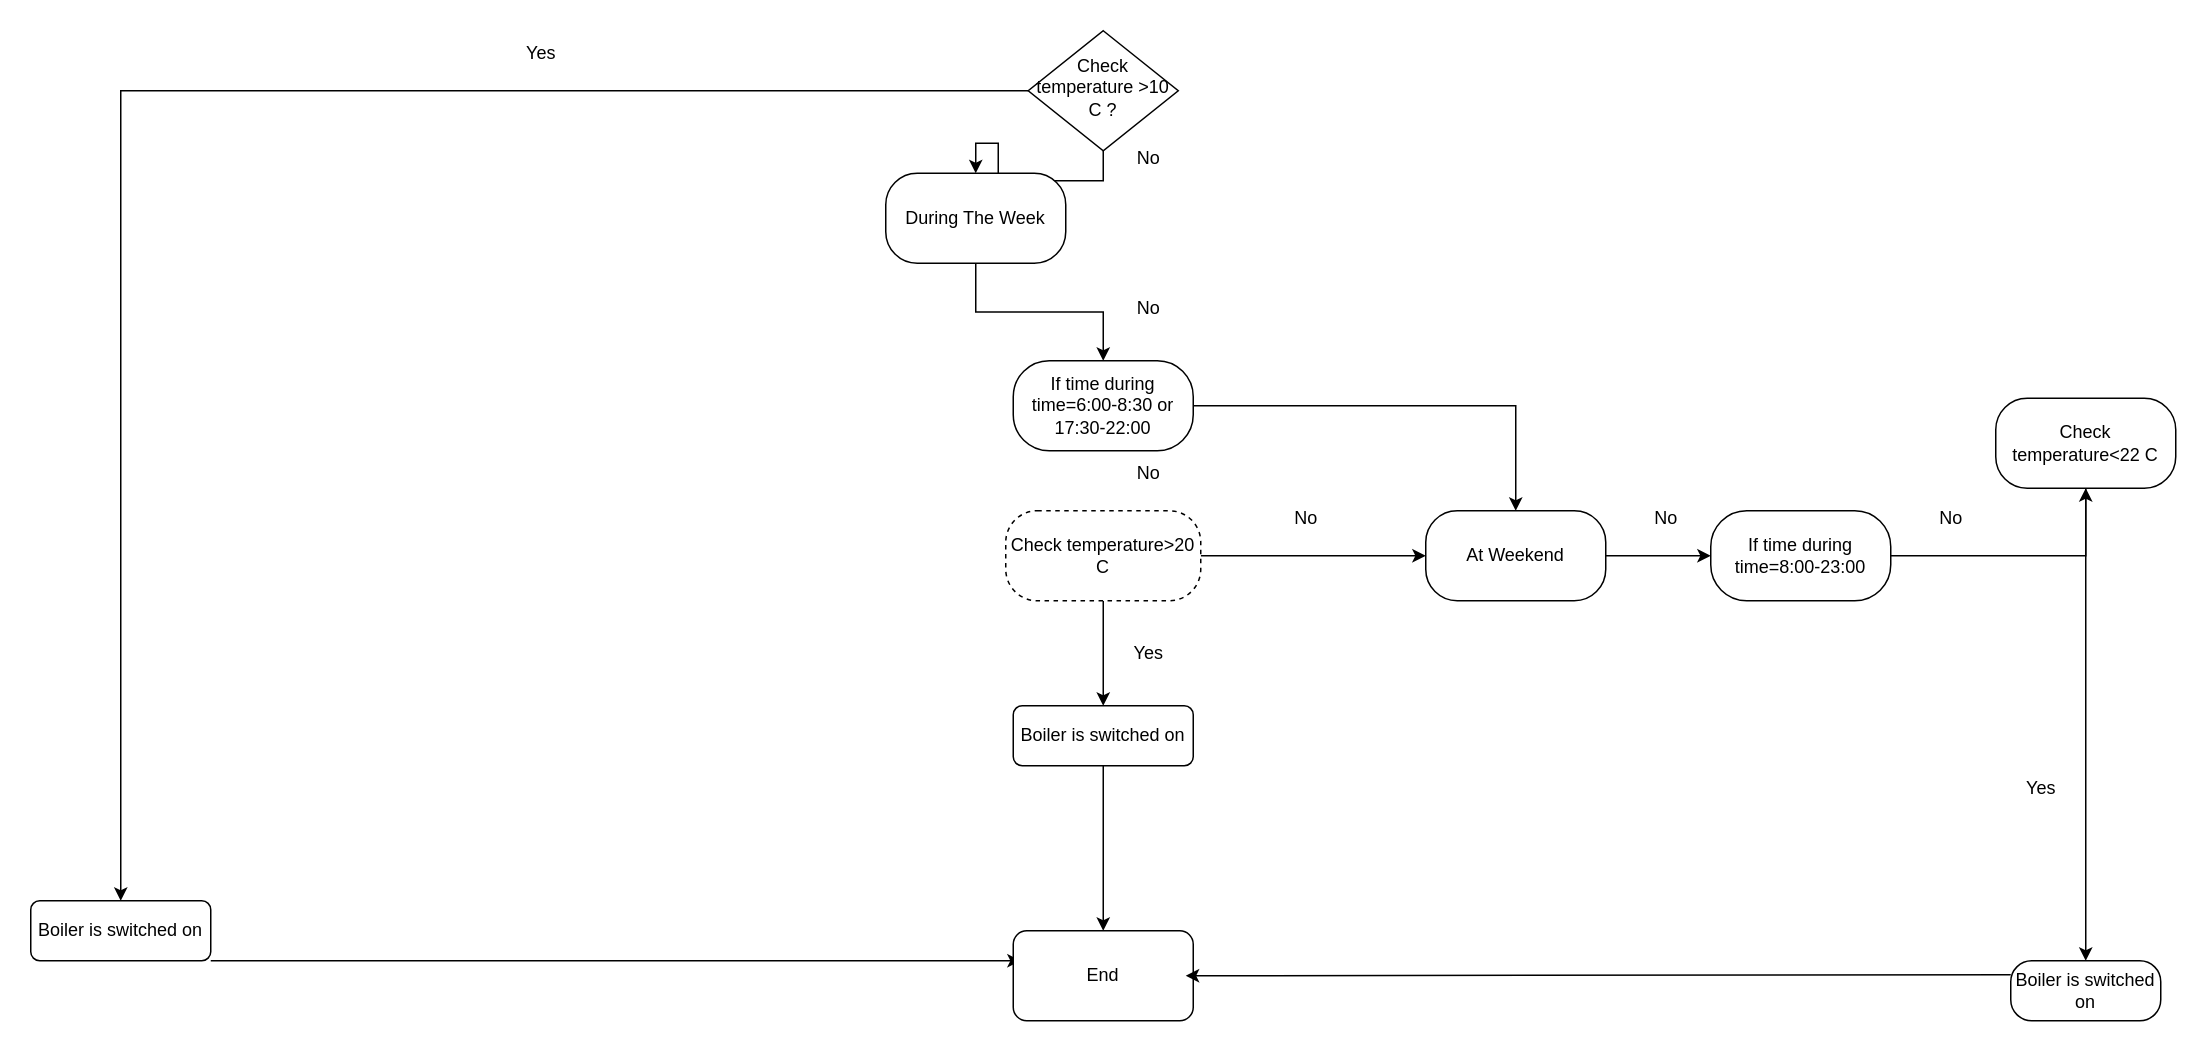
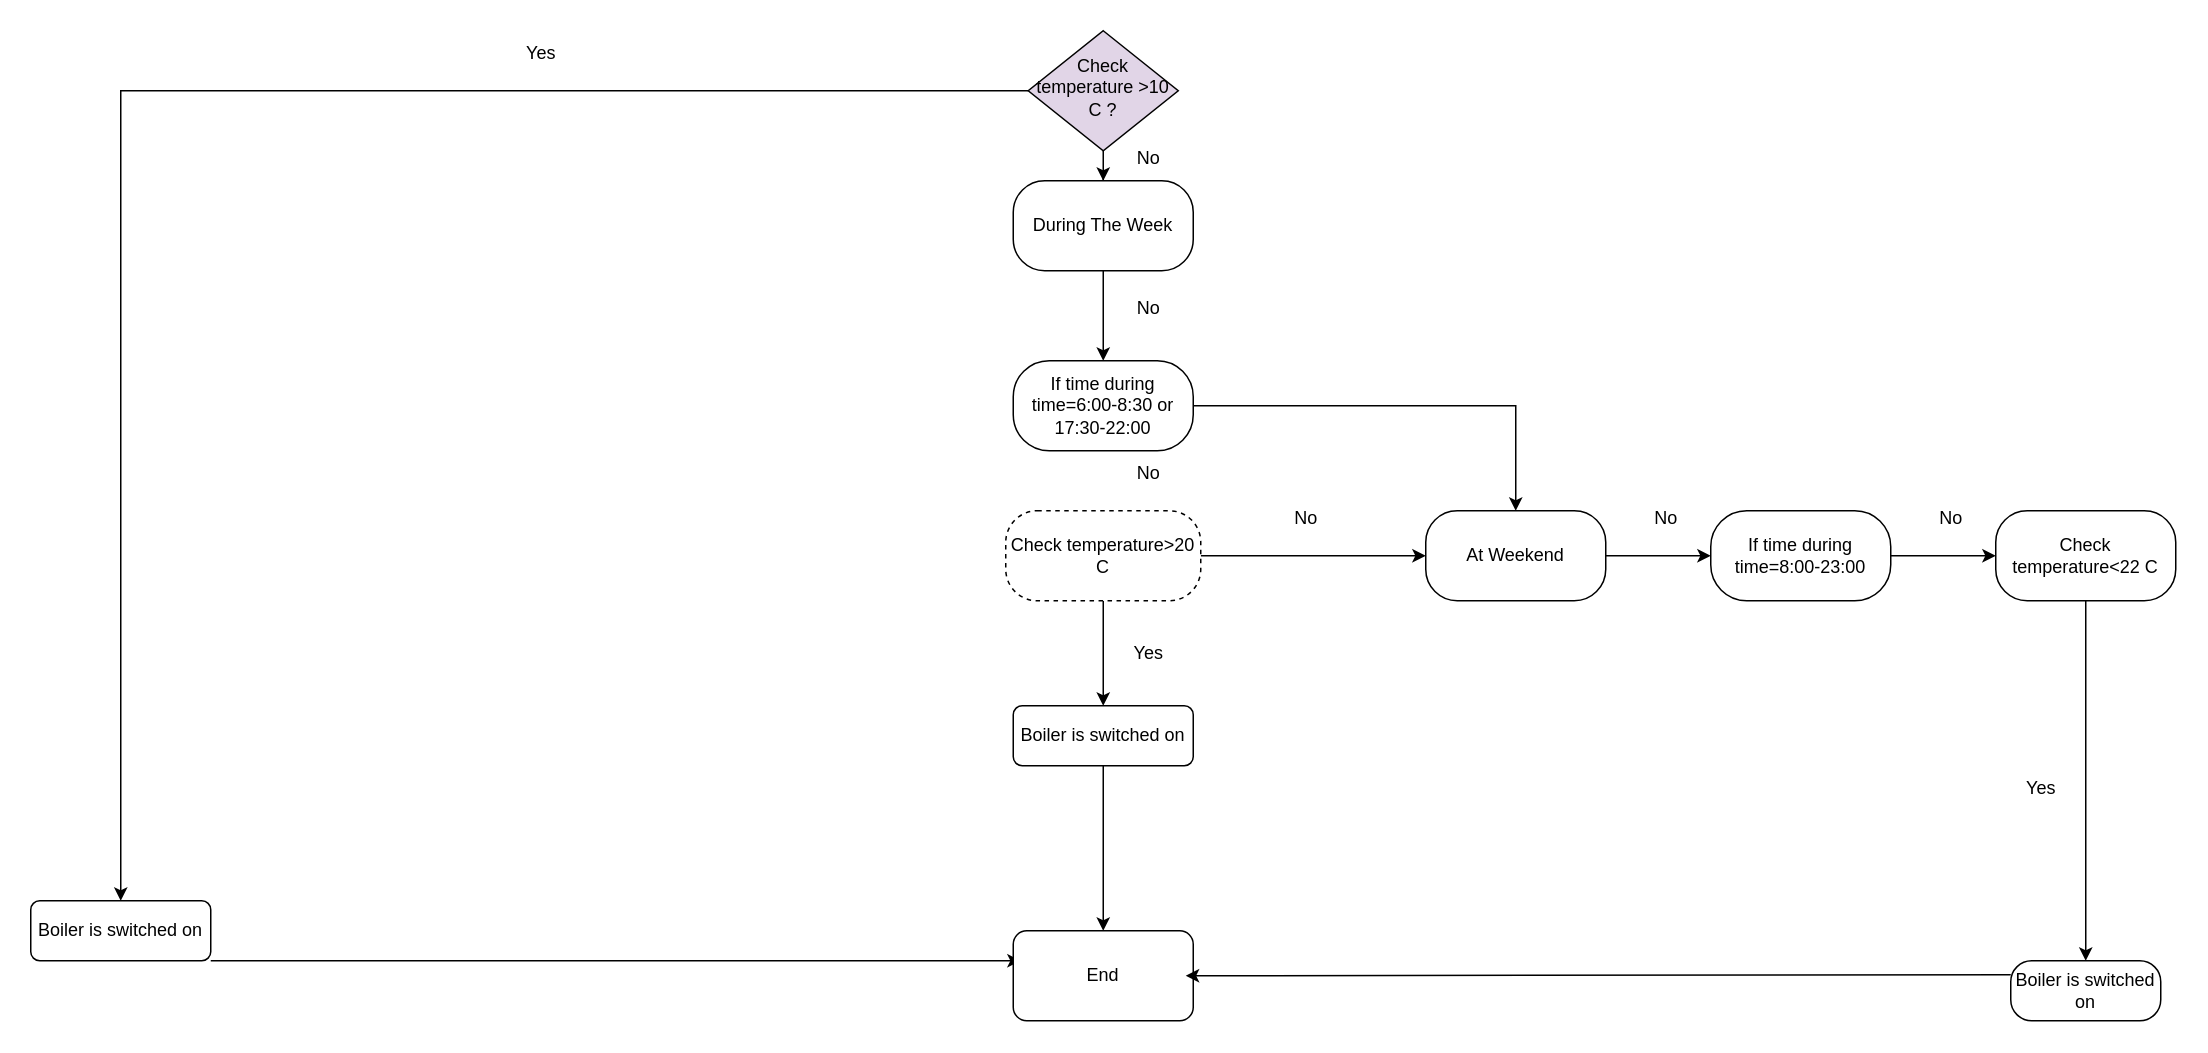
(1103, 91) -> (1103, 91)
(976, 218) -> (1103, 226)
(2086, 443) -> (2086, 556)
